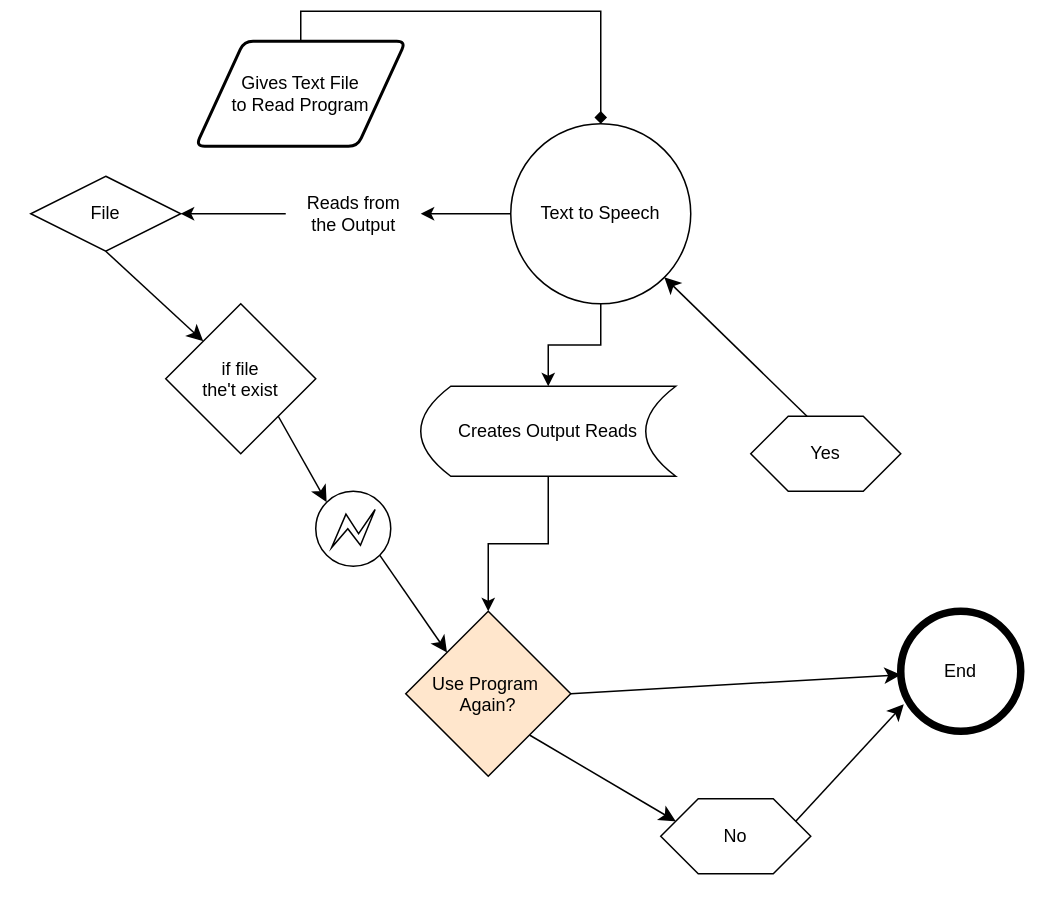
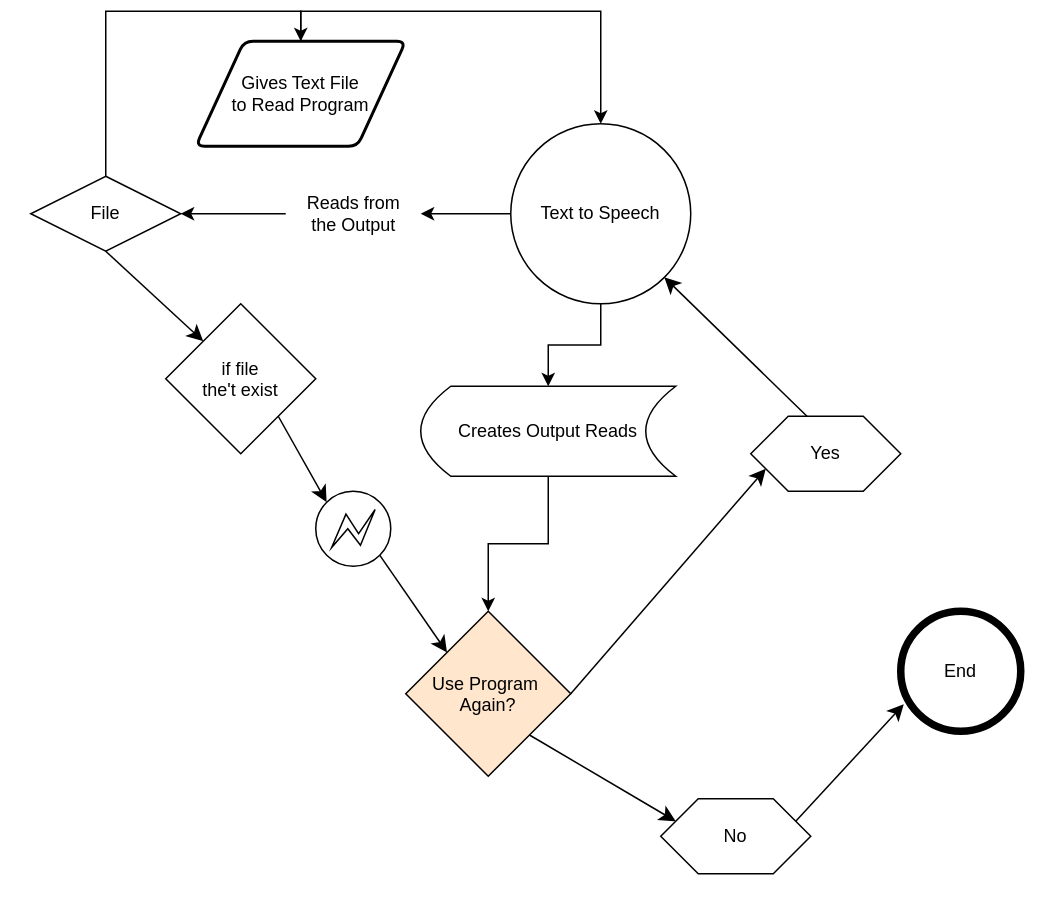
none -> (119, 11)
(601, 111) -> (601, 112)
(731, 685) -> (665, 586)
